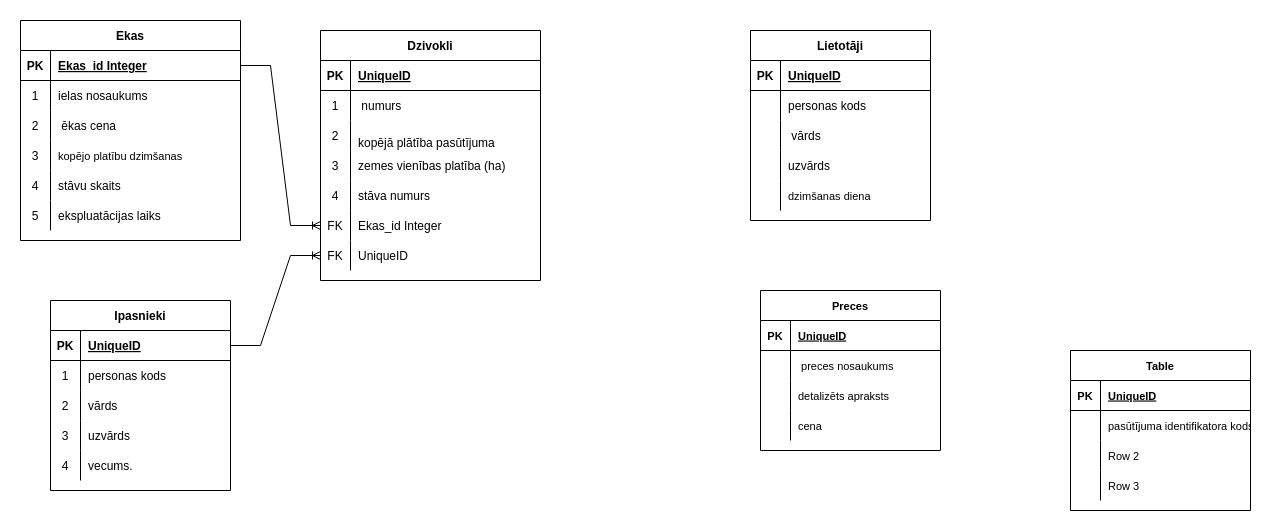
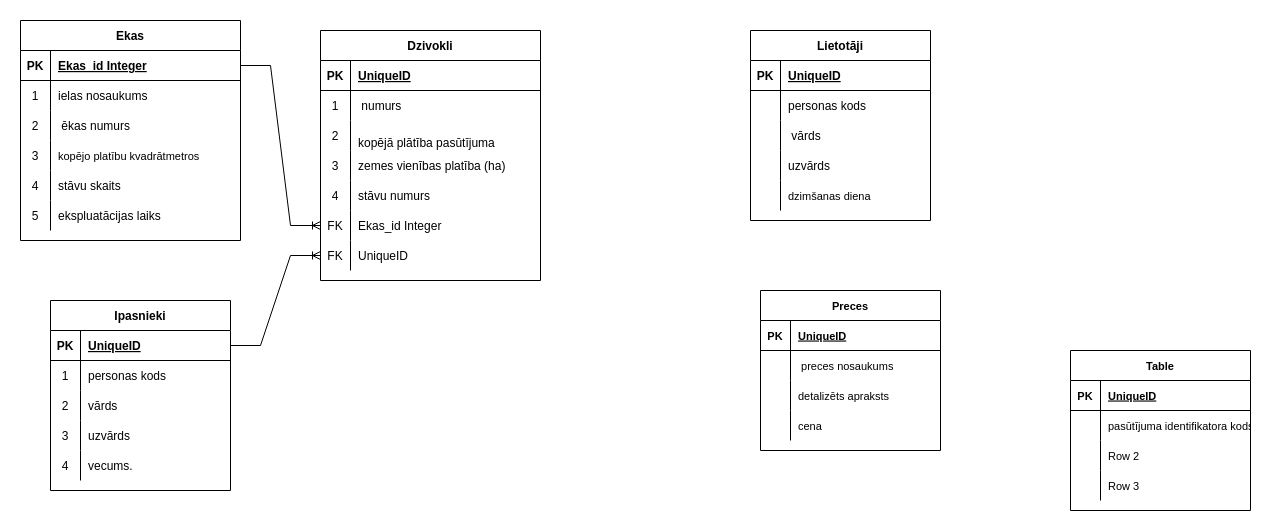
(87, 126) -> (93, 126)
(126, 156) -> (140, 156)
(397, 196) -> (397, 196)
